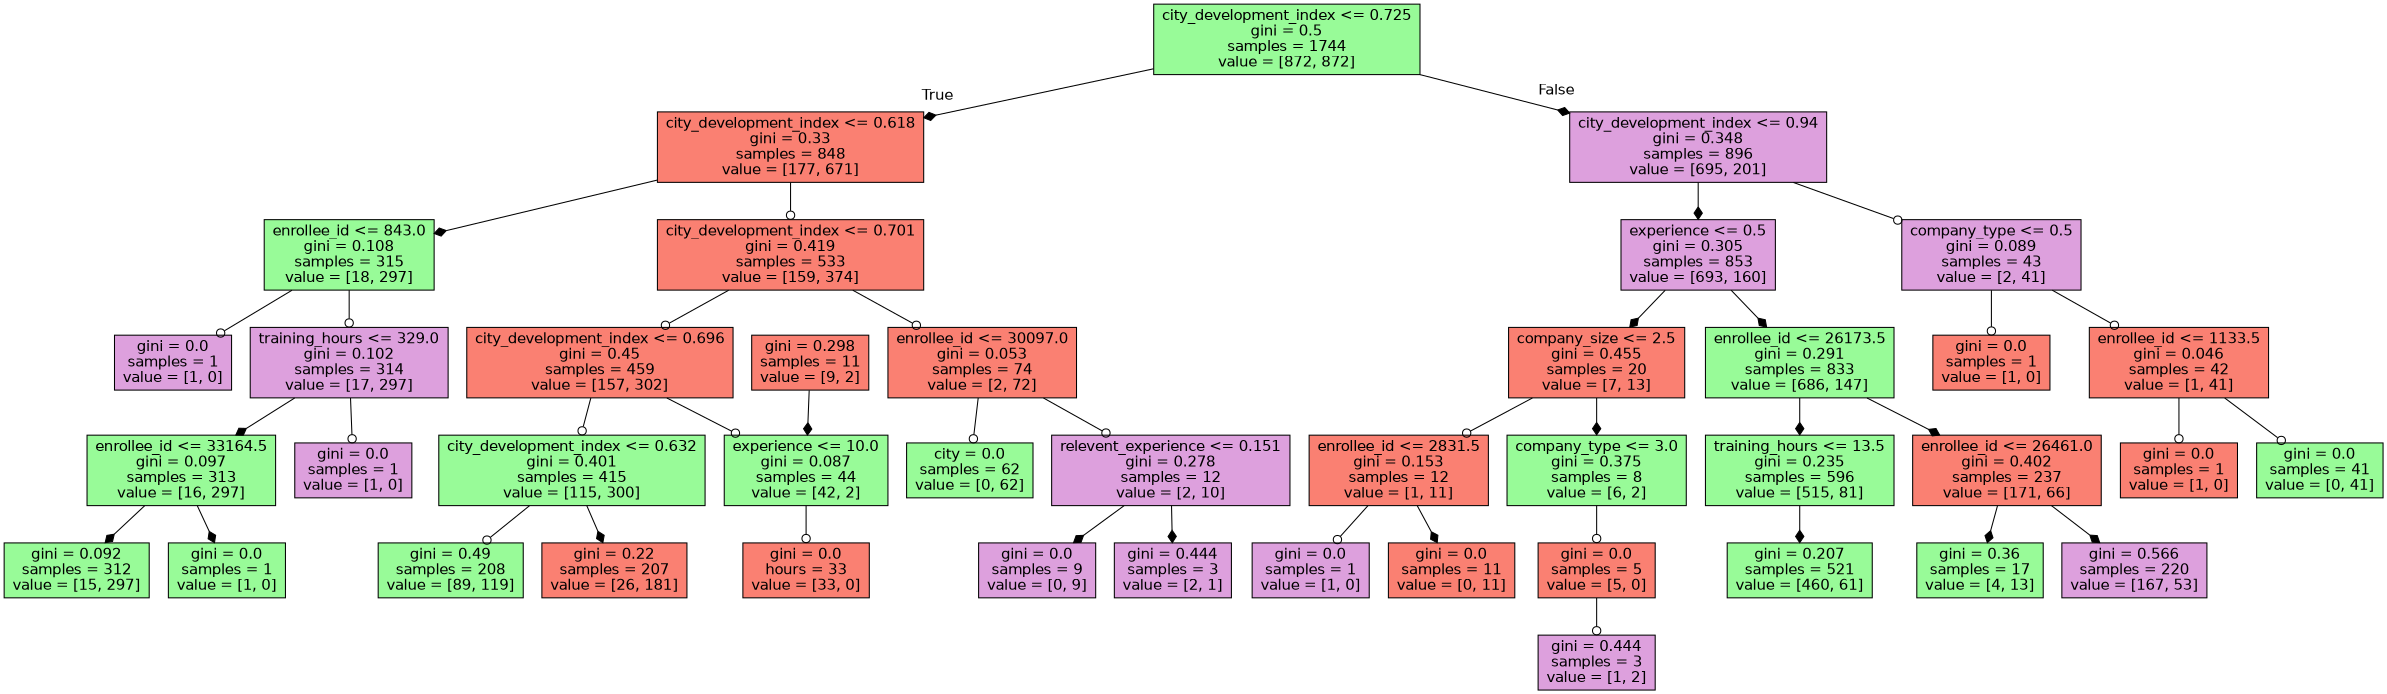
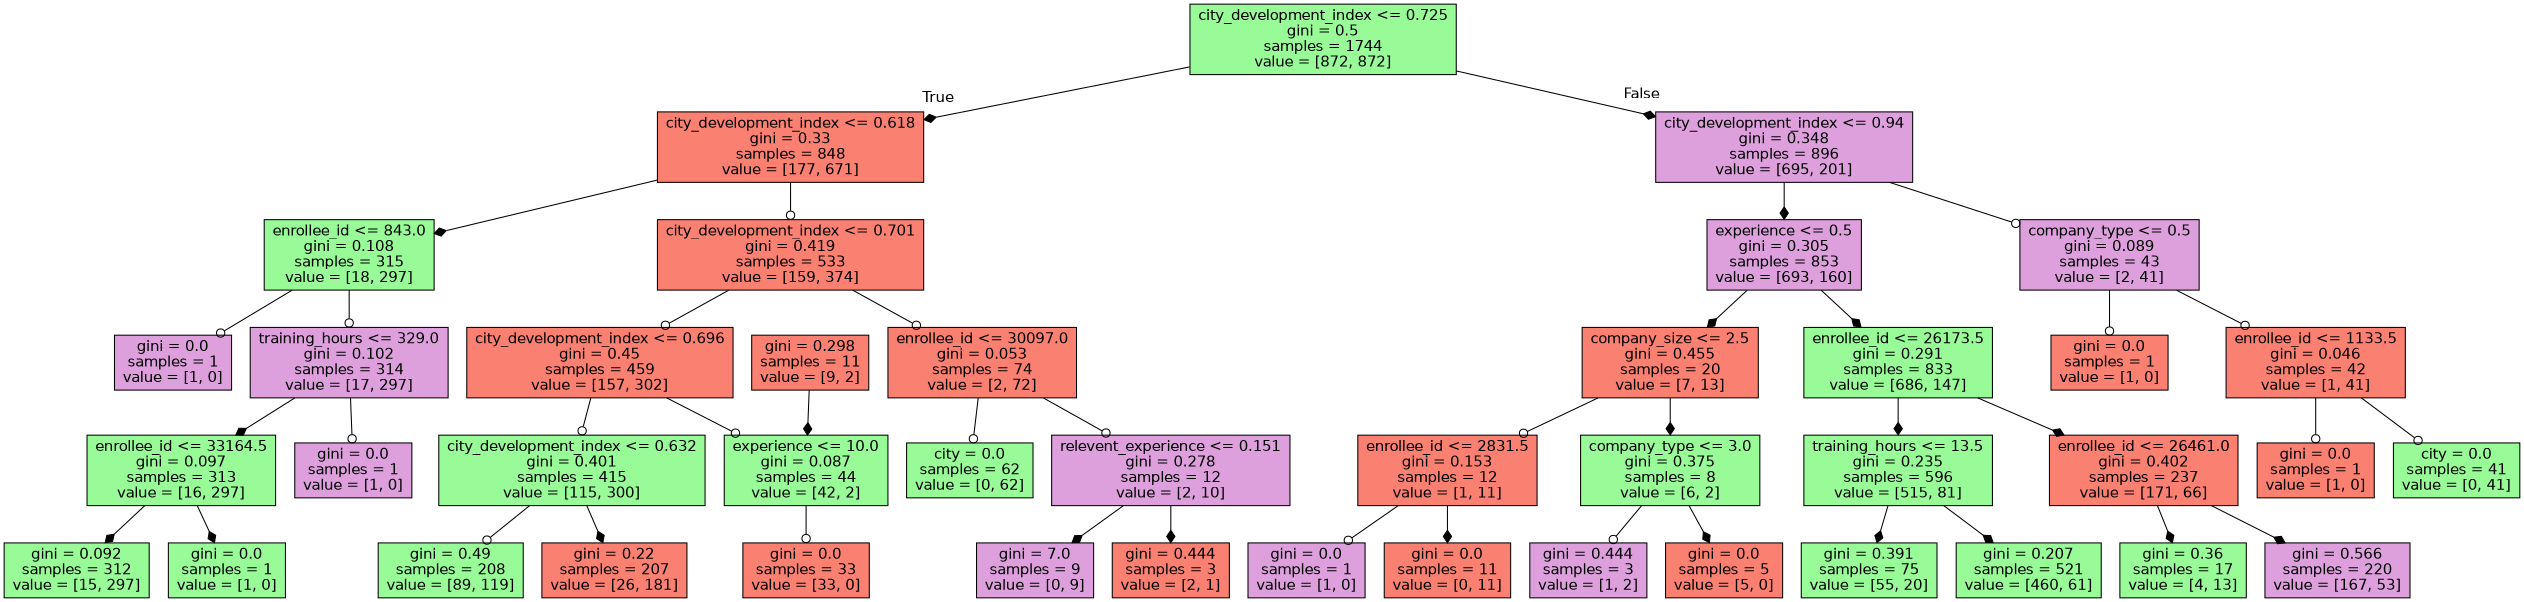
(2320, 470) -> (2457, 470)
(1597, 520) -> (1696, 519)
(806, 570) -> (806, 570)
(1037, 570) -> (1035, 570)
(1173, 570) -> (1171, 570)
none -> (1869, 570)
(1597, 612) -> (1629, 521)
